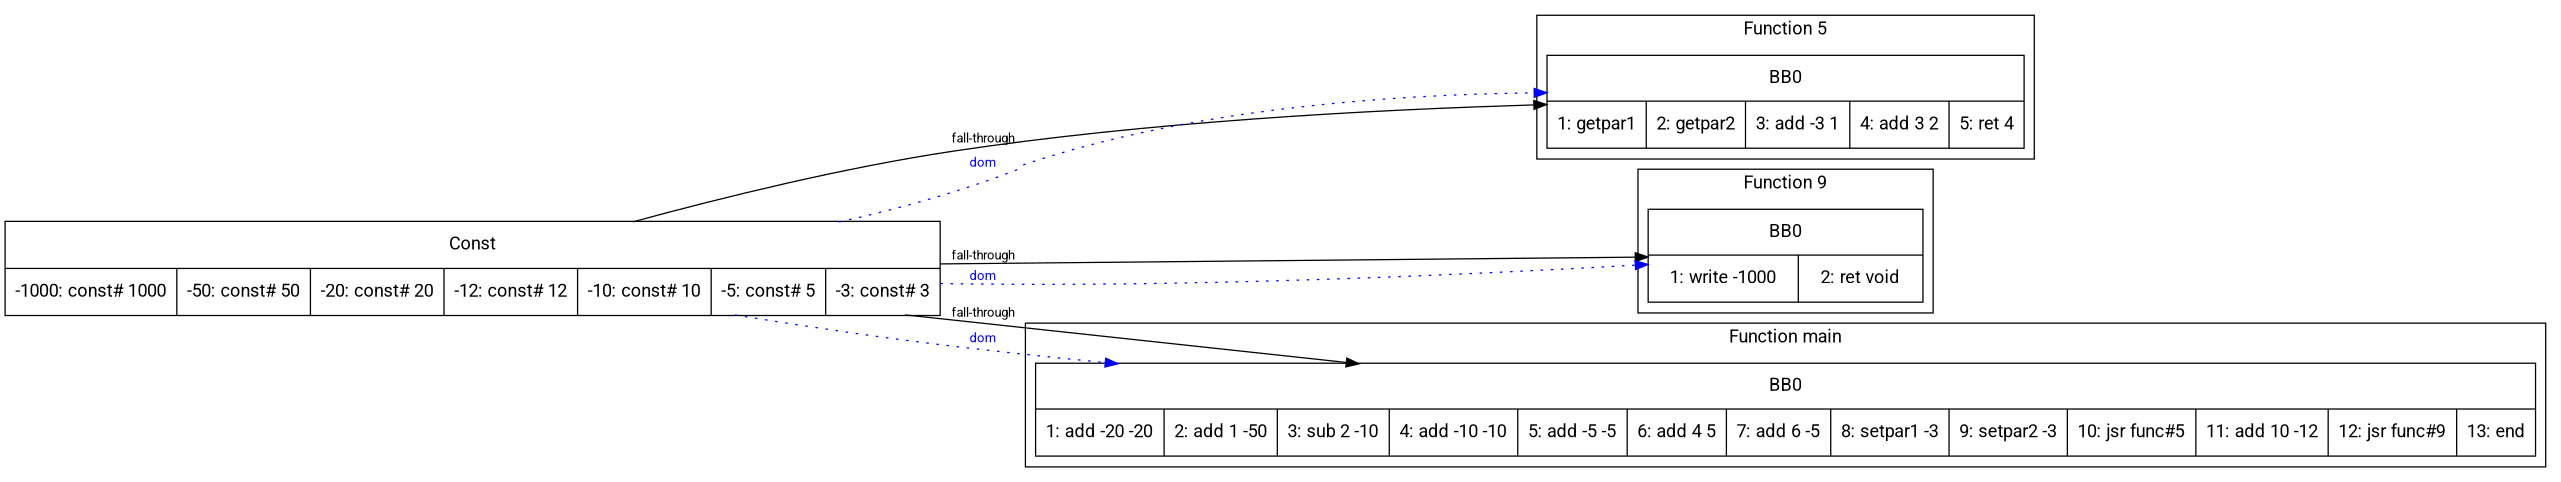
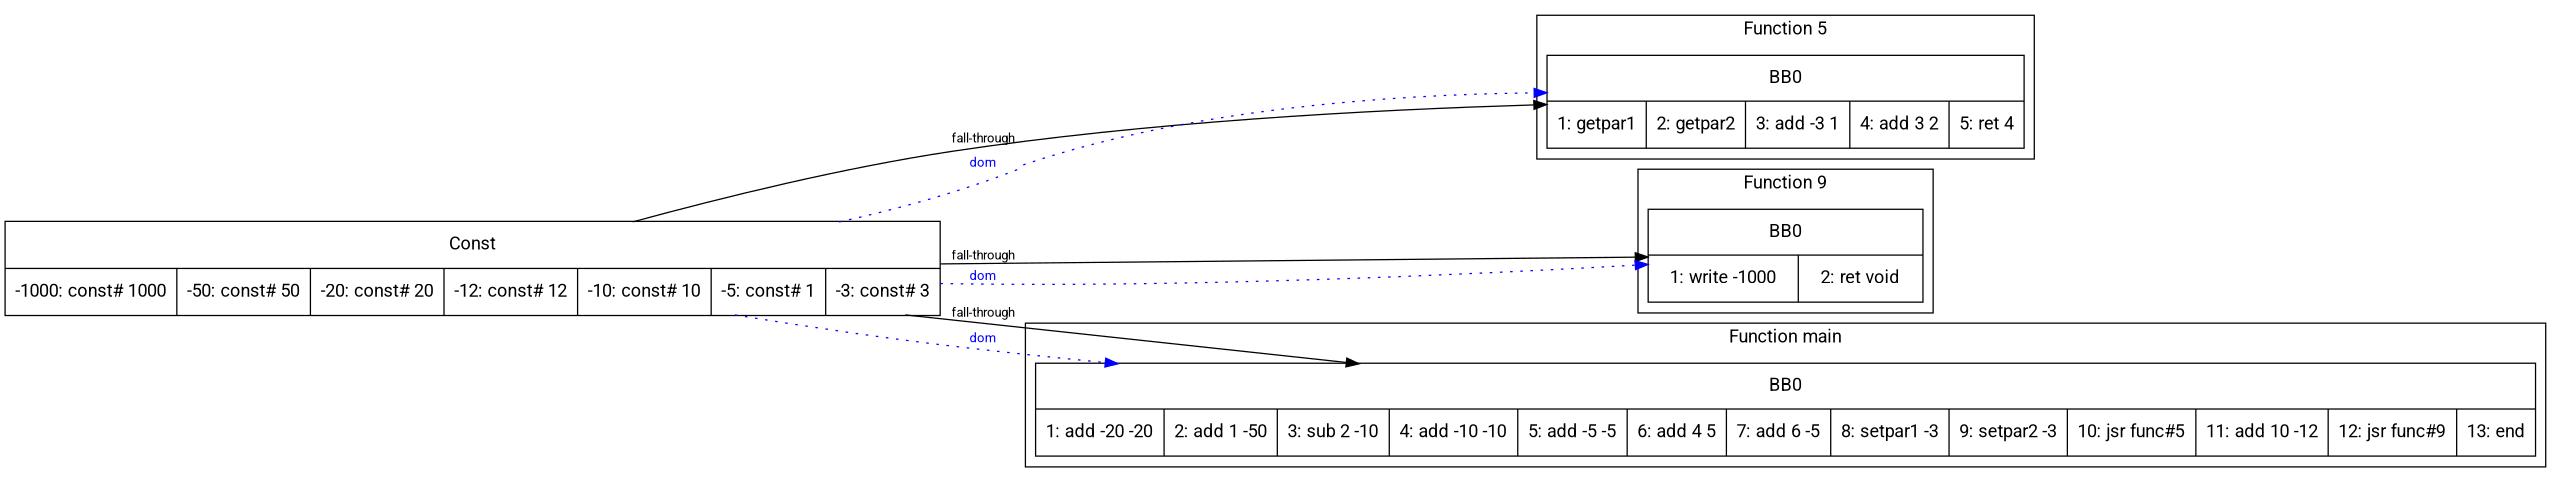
(768, 291) -> (768, 291)
